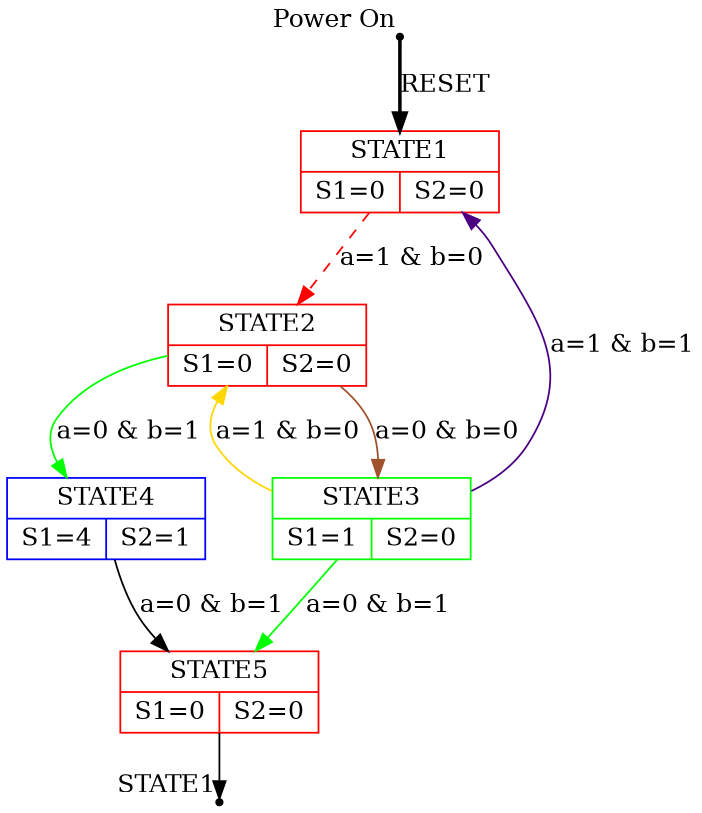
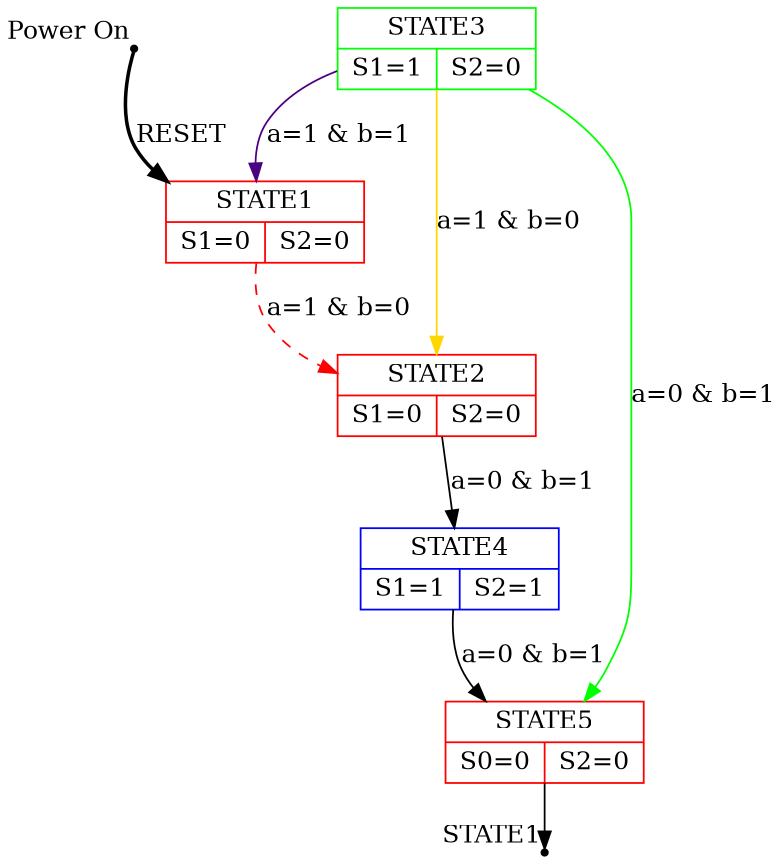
(87, 389) -> (447, 473)
(368, 418) -> none
(57, 538) -> (410, 588)
(170, 711) -> (495, 762)
